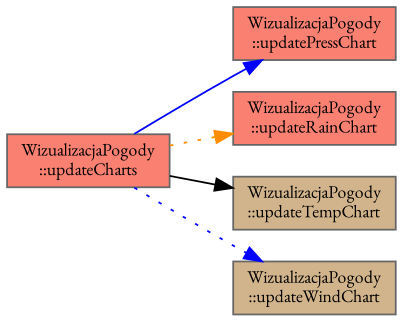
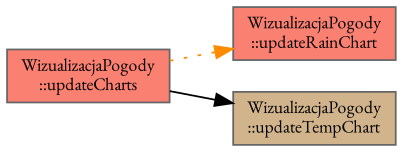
(314, 34) -> none
(314, 288) -> none
